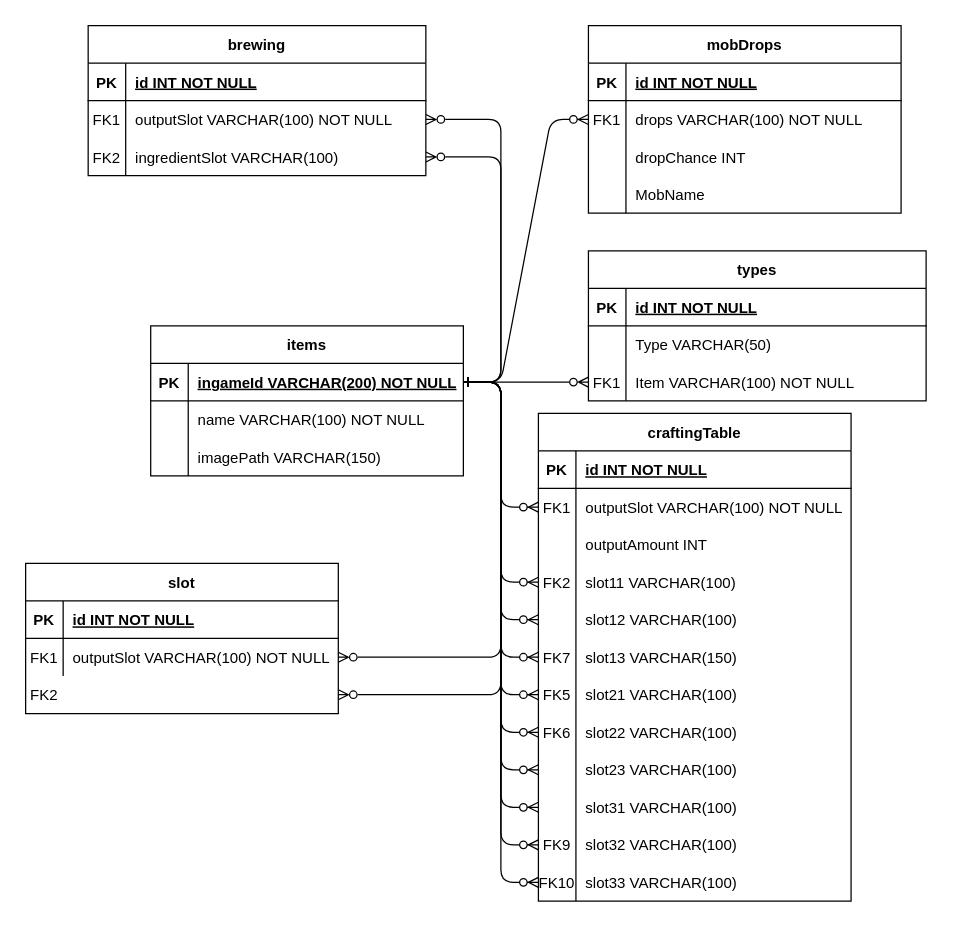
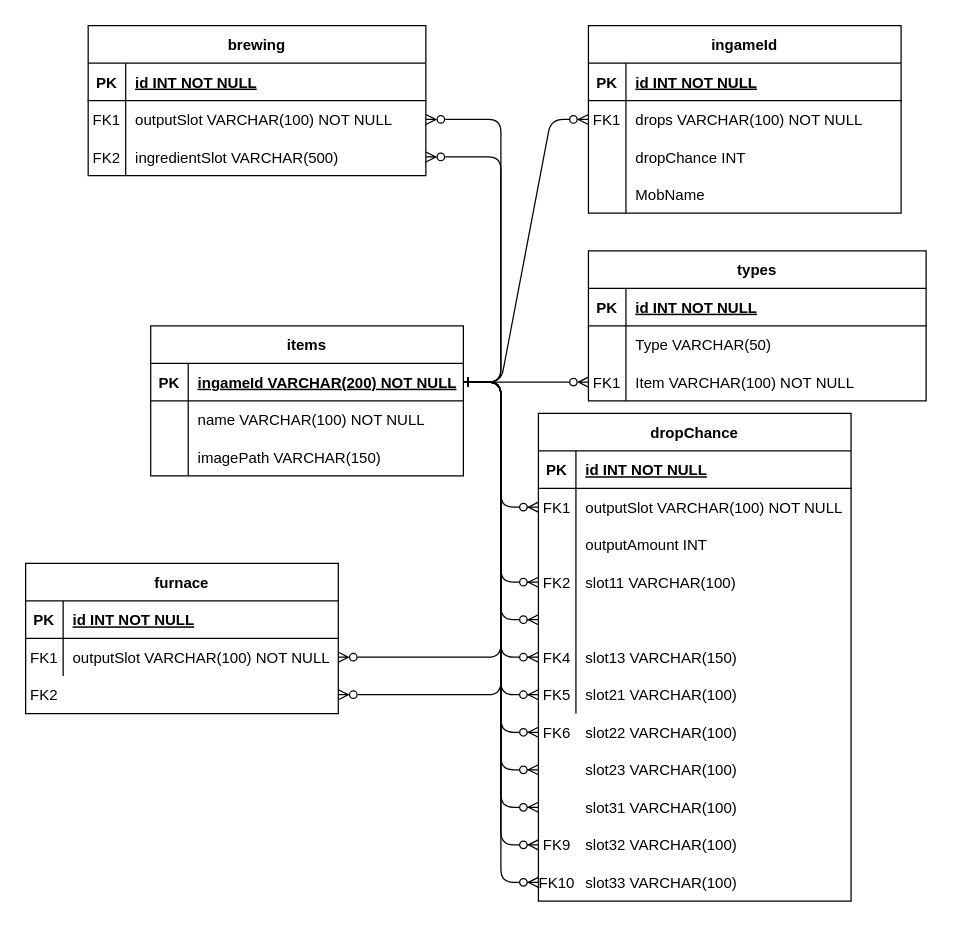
(744, 45) -> (744, 45)
(241, 158) -> (241, 158)
(694, 433) -> (694, 433)
(181, 583) -> (181, 583)
(713, 619) -> none
(556, 658) -> (556, 658)
